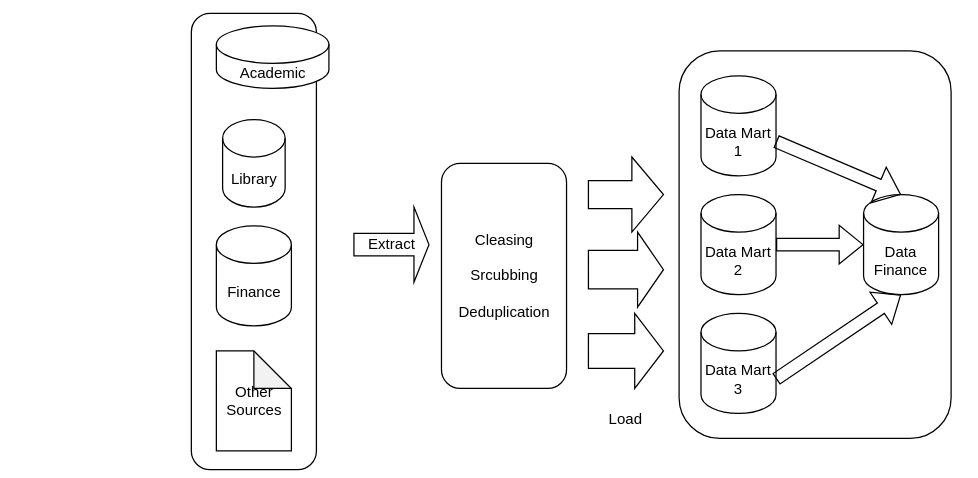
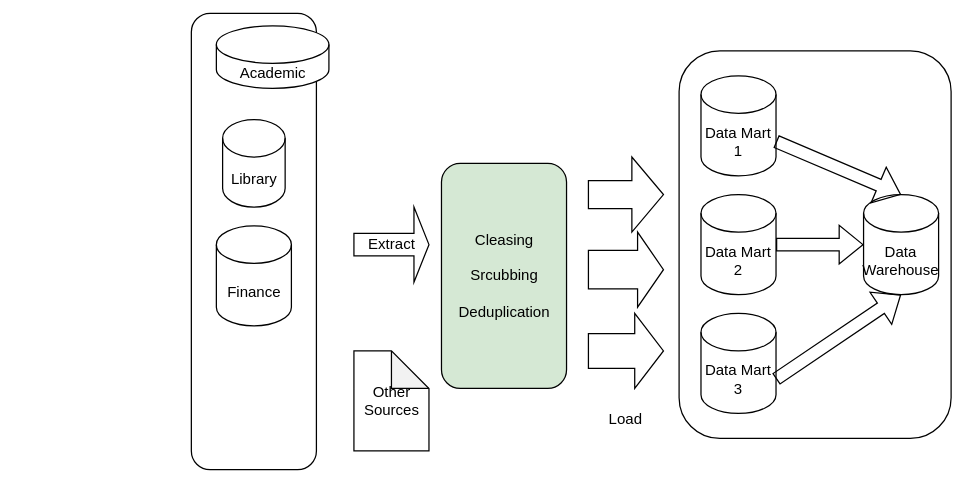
(901, 261) -> (901, 261)
(504, 276) -> (504, 276)
(254, 401) -> (391, 401)
